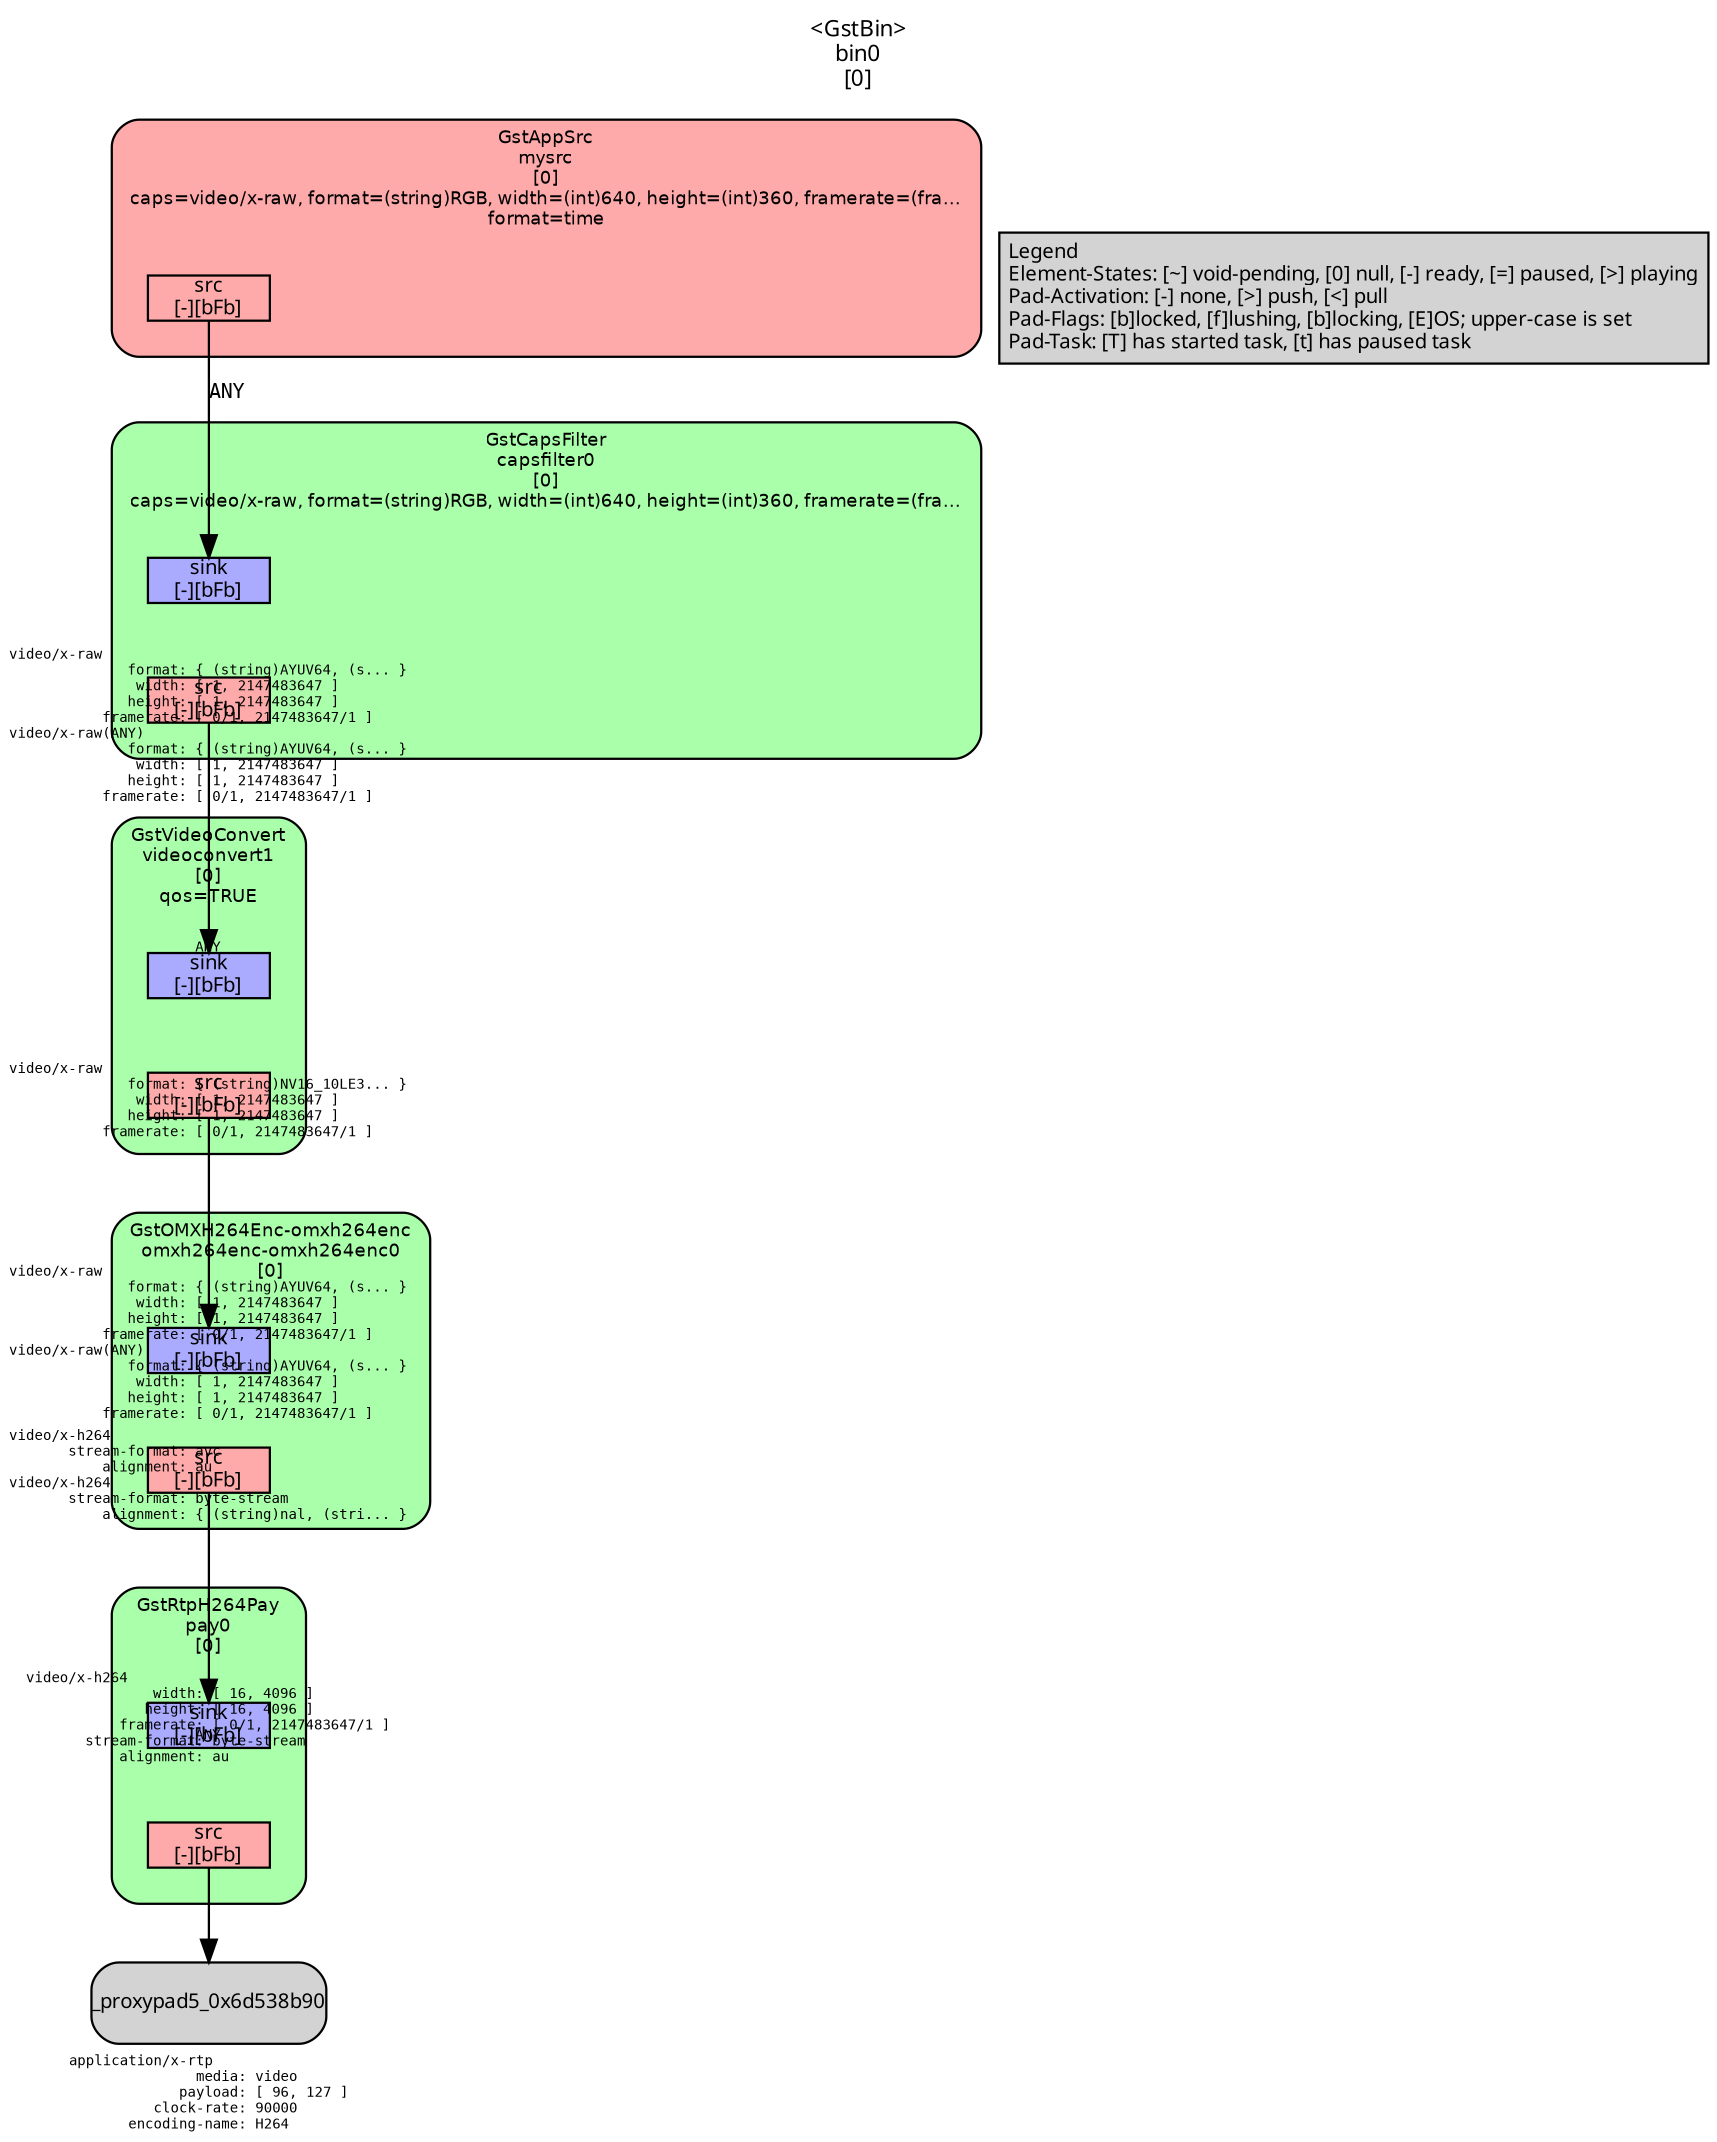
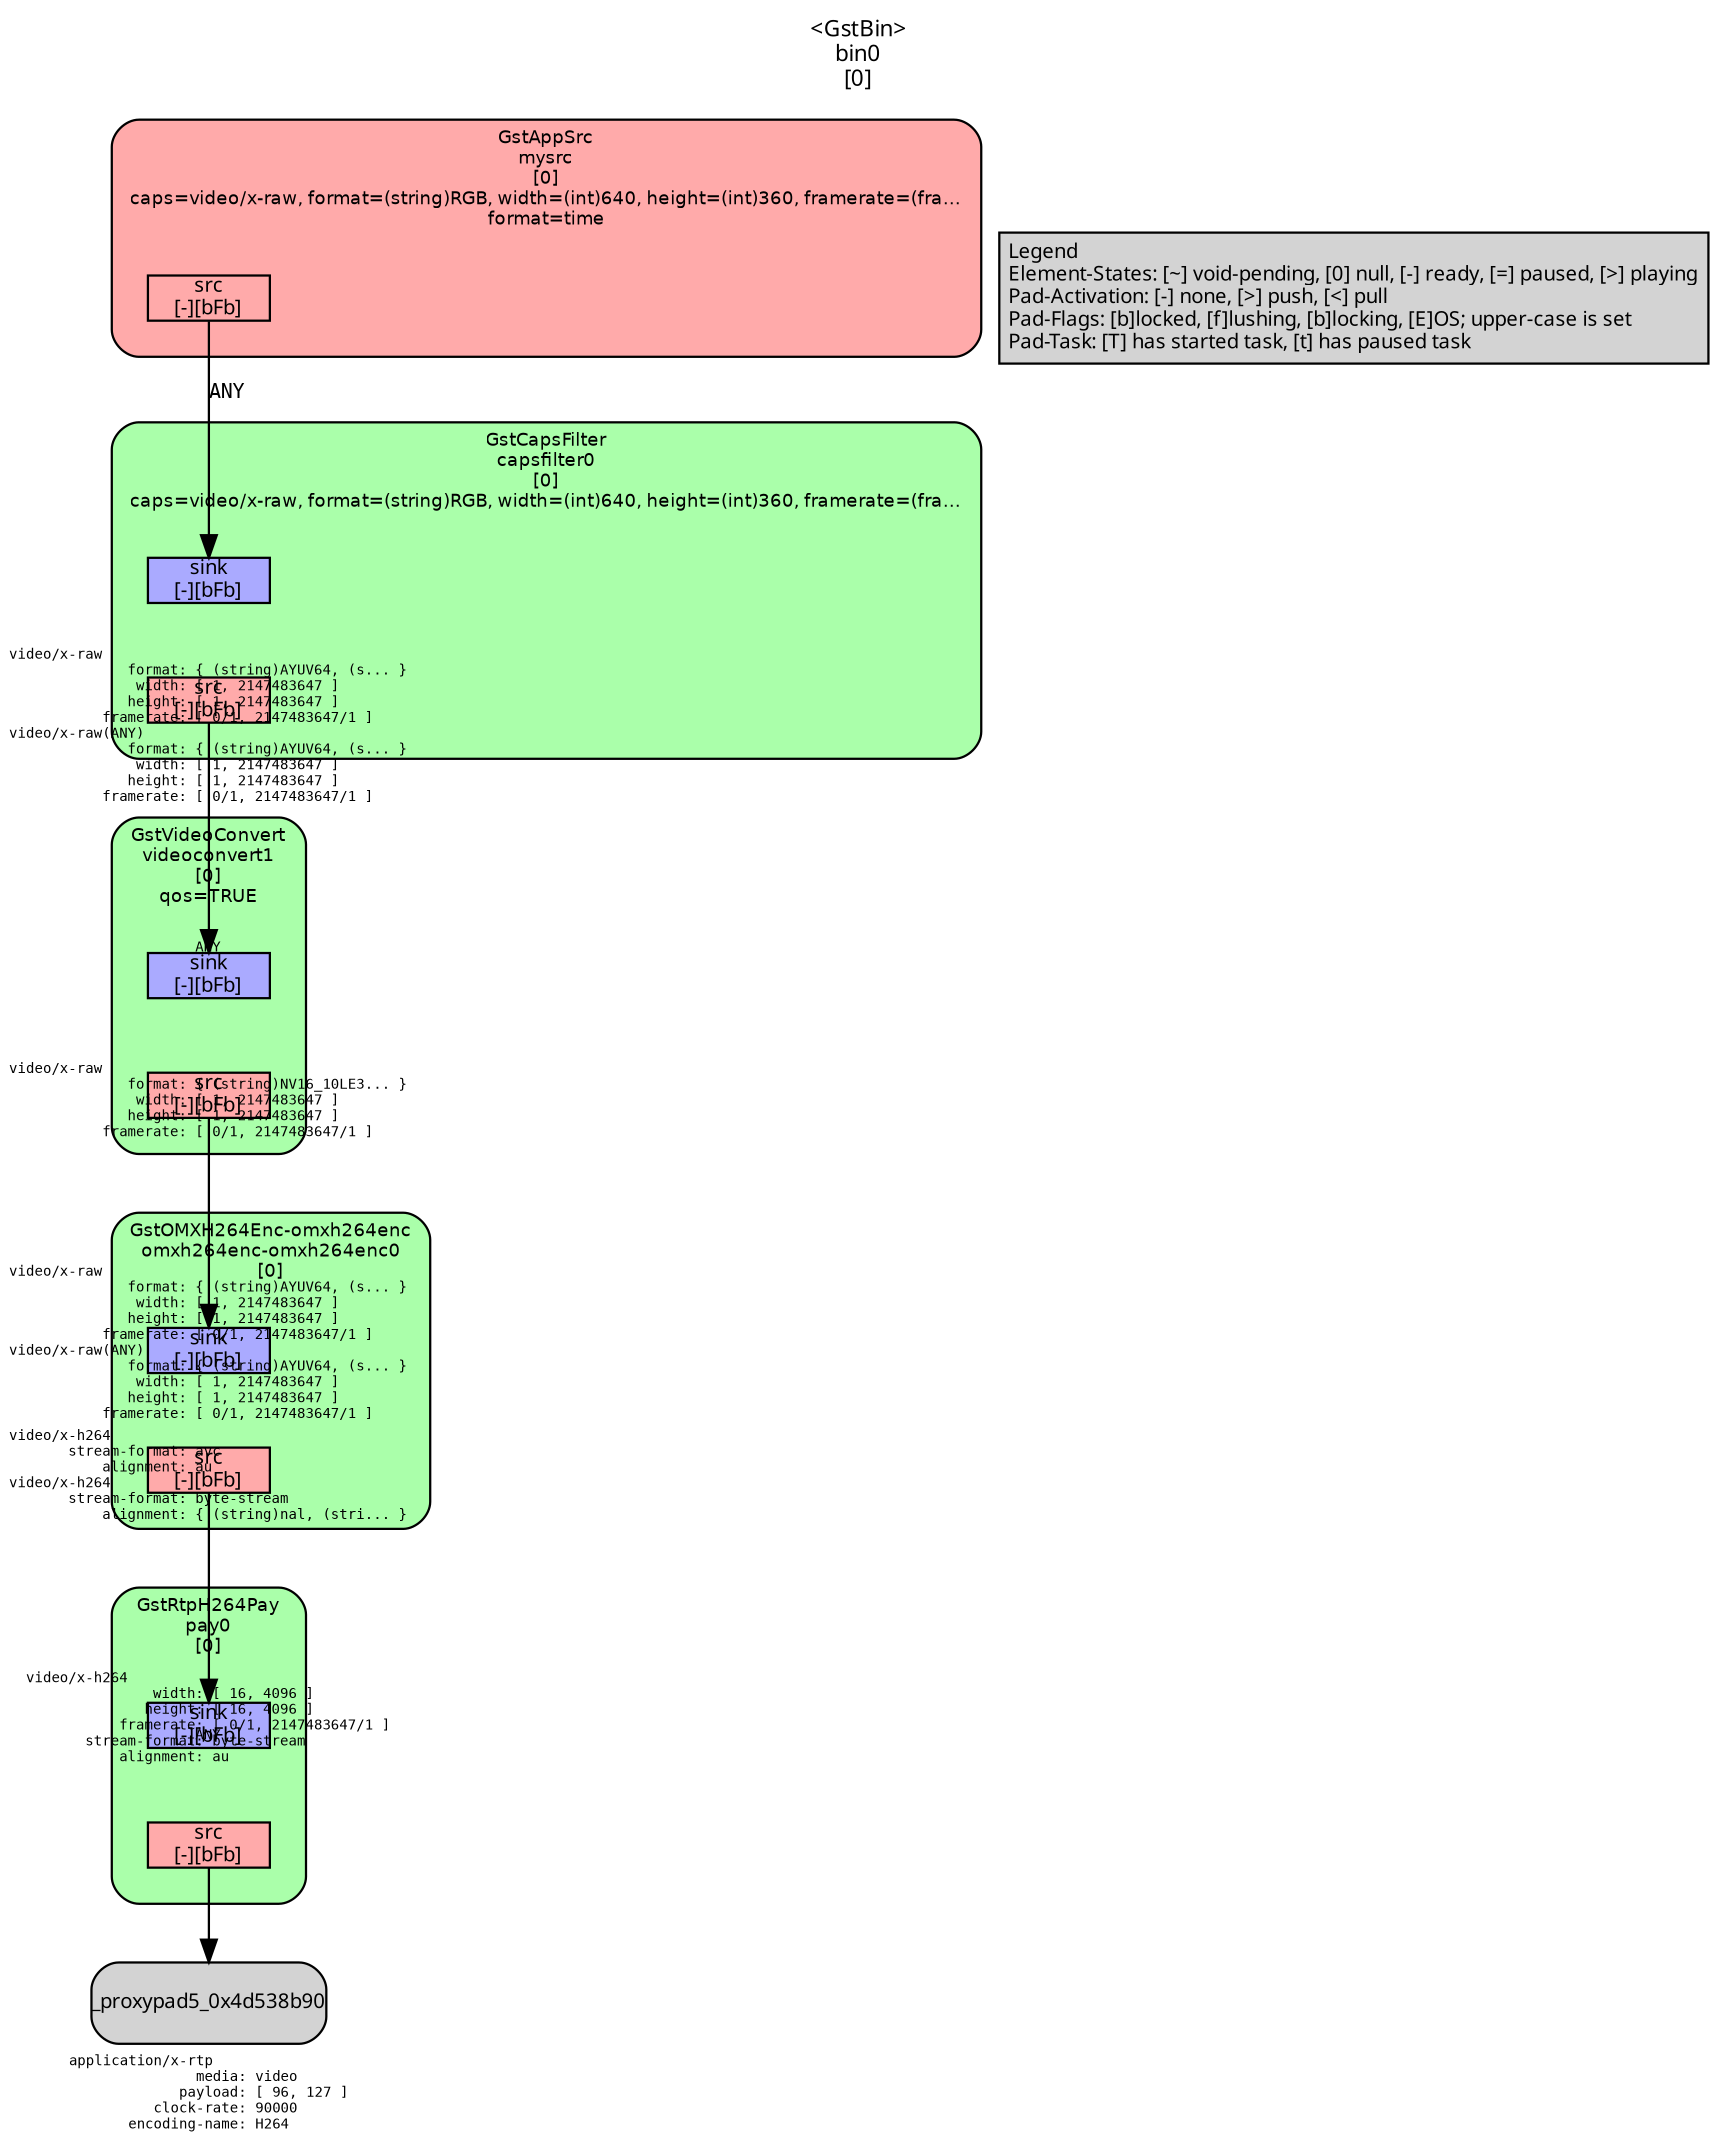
(209, 2003) -> (209, 2003)
